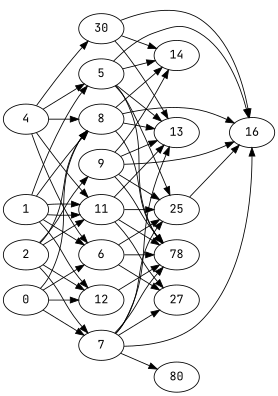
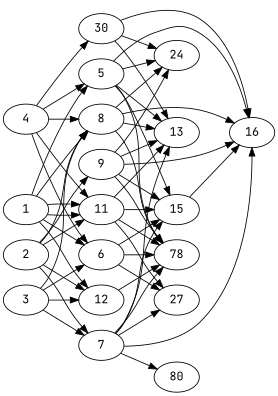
(177, 56) -> (177, 56)
(177, 210) -> (177, 210)
(26, 300) -> (26, 300)
